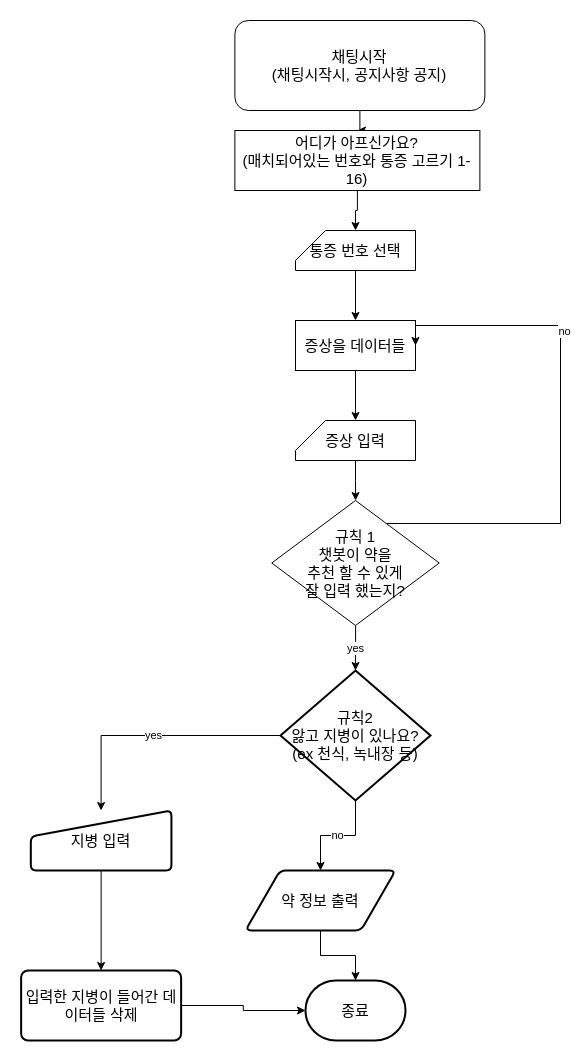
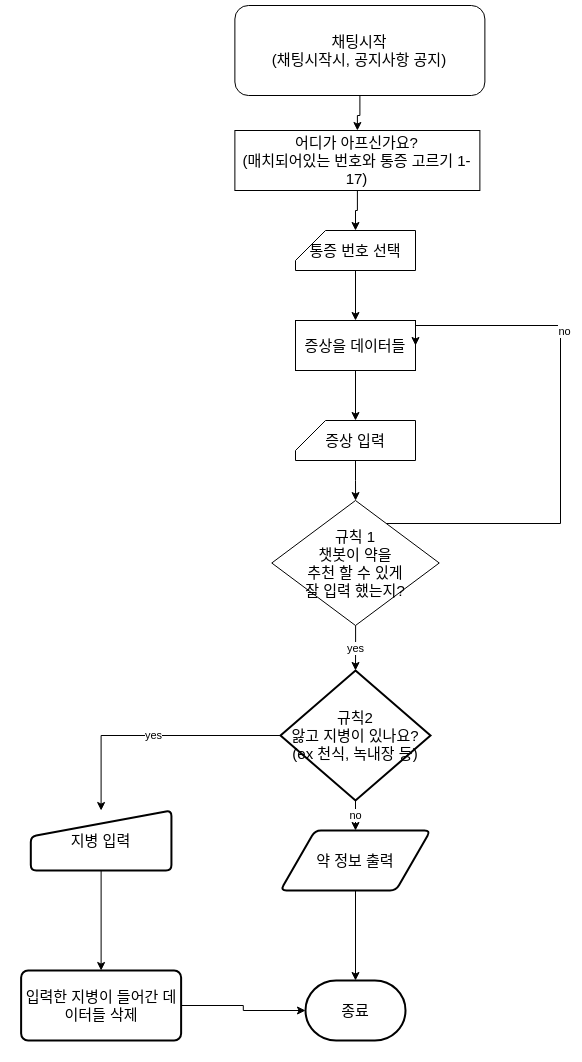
(360, 66) -> (360, 51)
(357, 161) -> (357, 161)
(321, 901) -> (356, 861)
